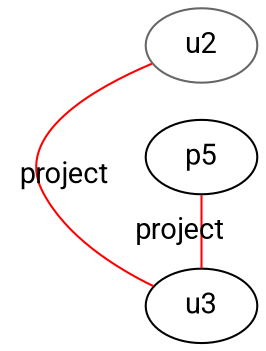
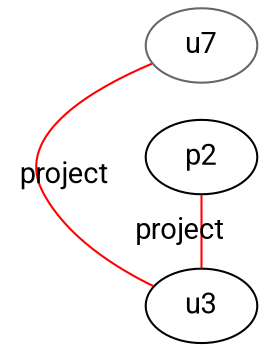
(202, 45) -> (202, 45)
(202, 157) -> (202, 157)
